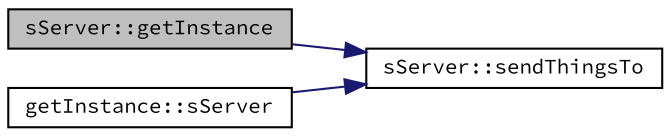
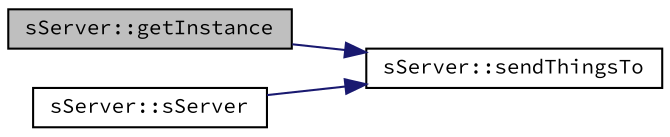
(150, 108) -> (150, 108)
